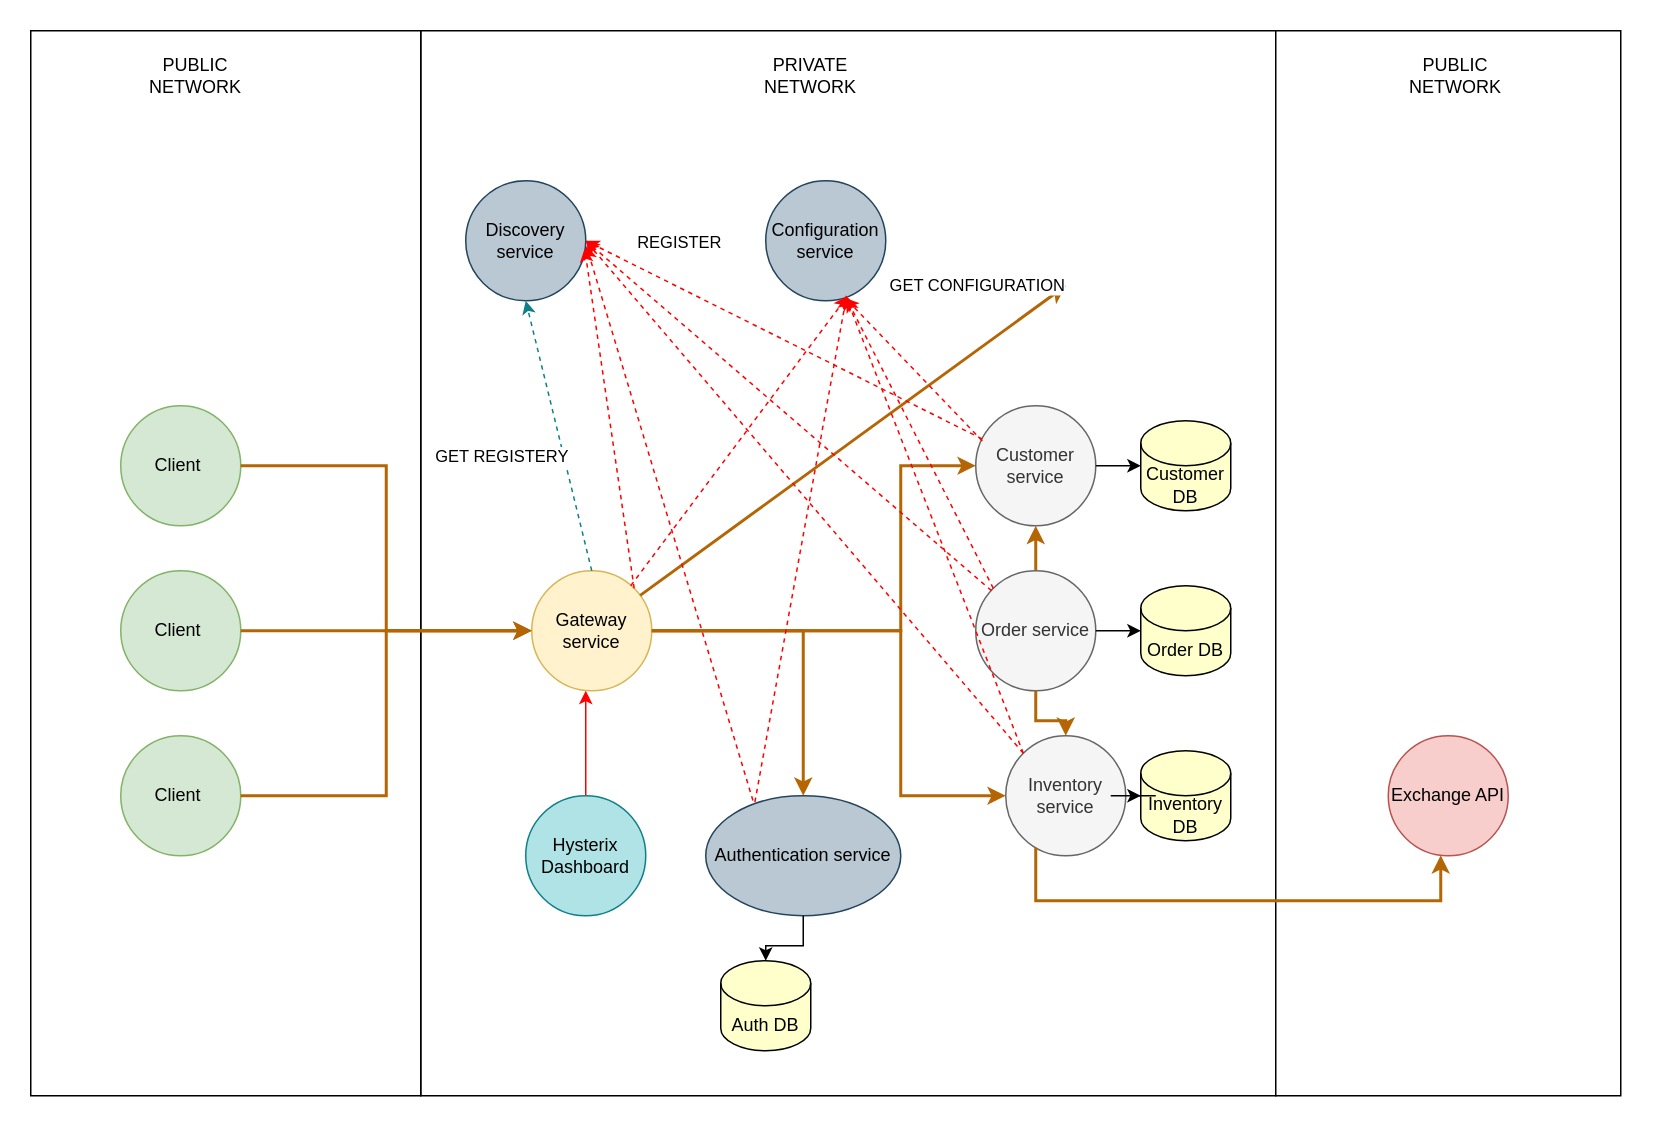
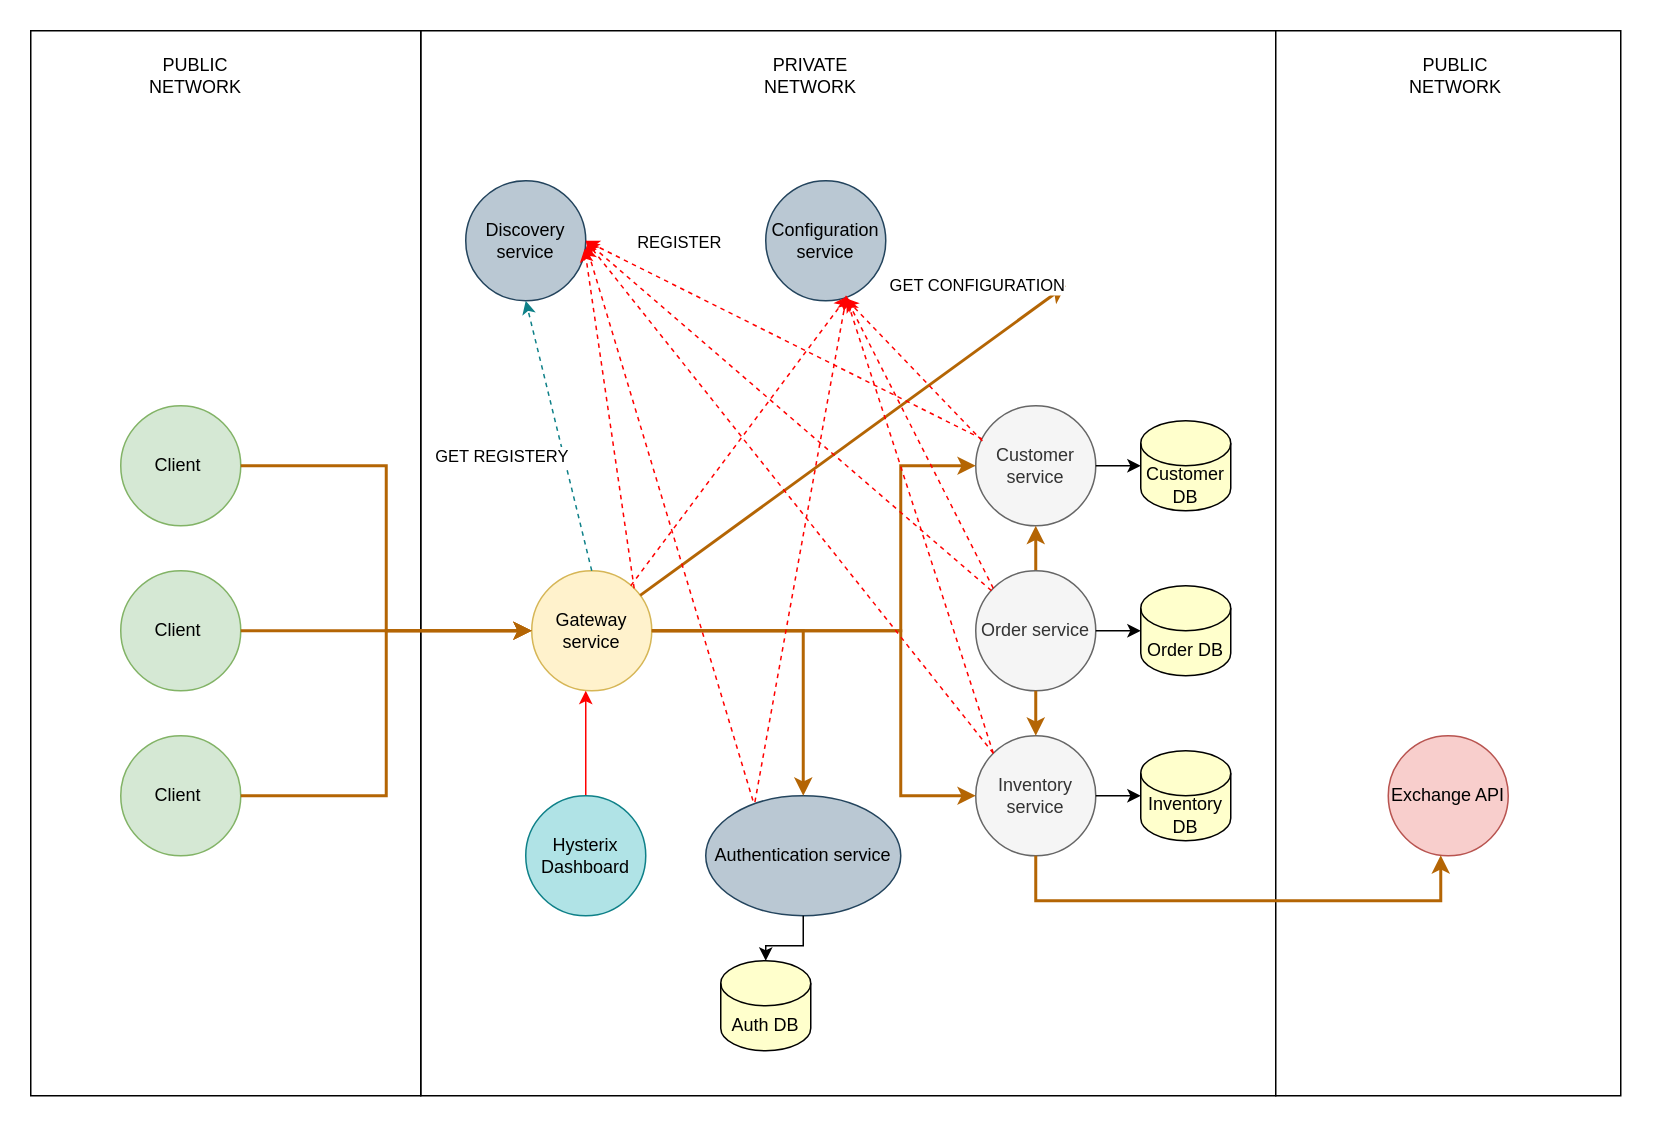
(1066, 796) -> (1036, 796)
